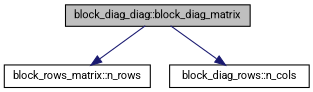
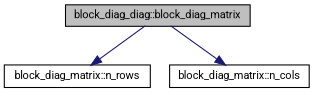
(77, 76) -> (77, 76)
(239, 76) -> (239, 76)
